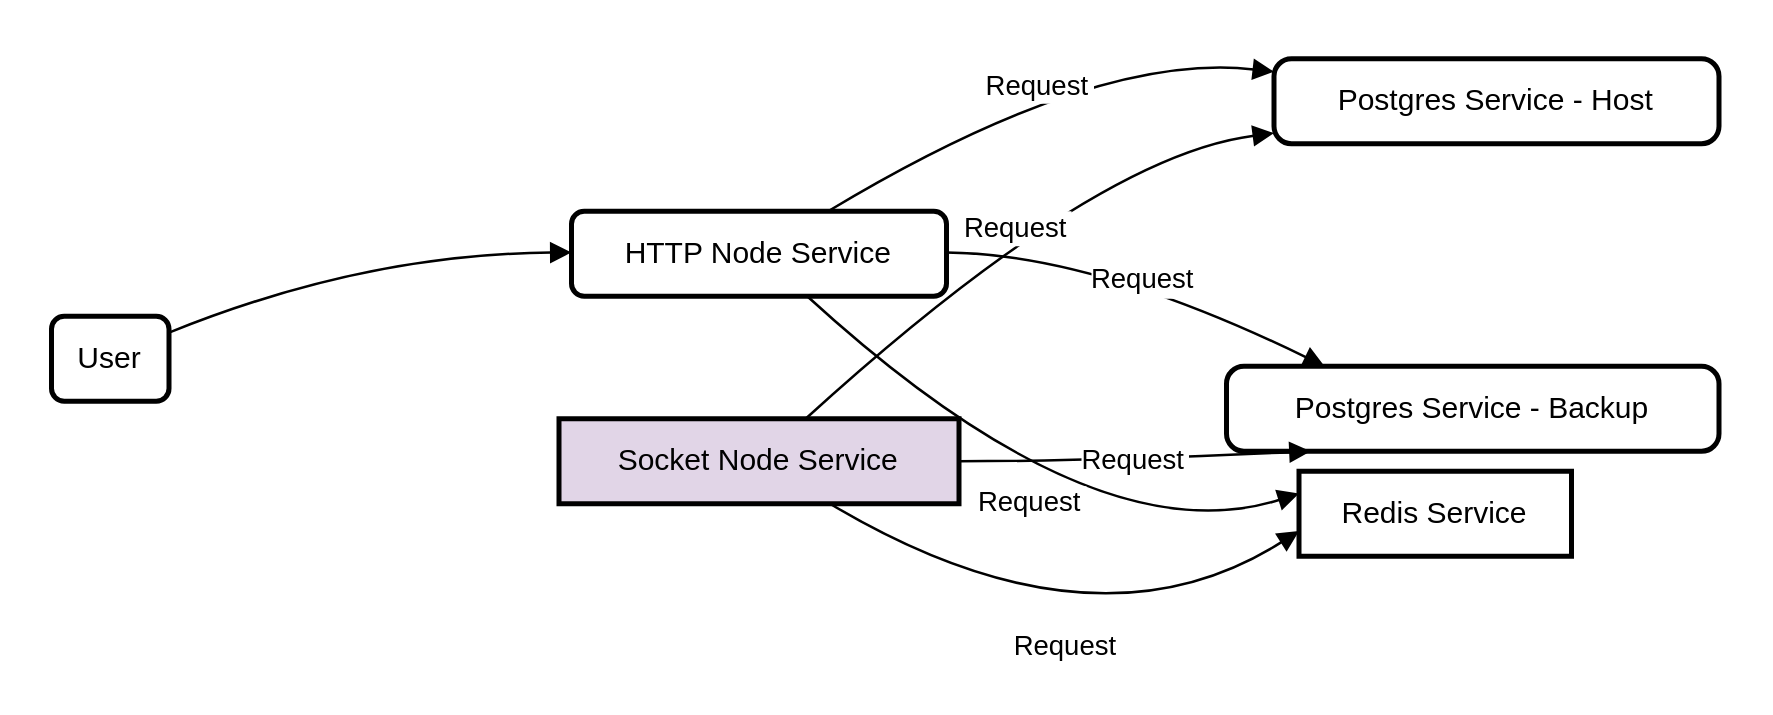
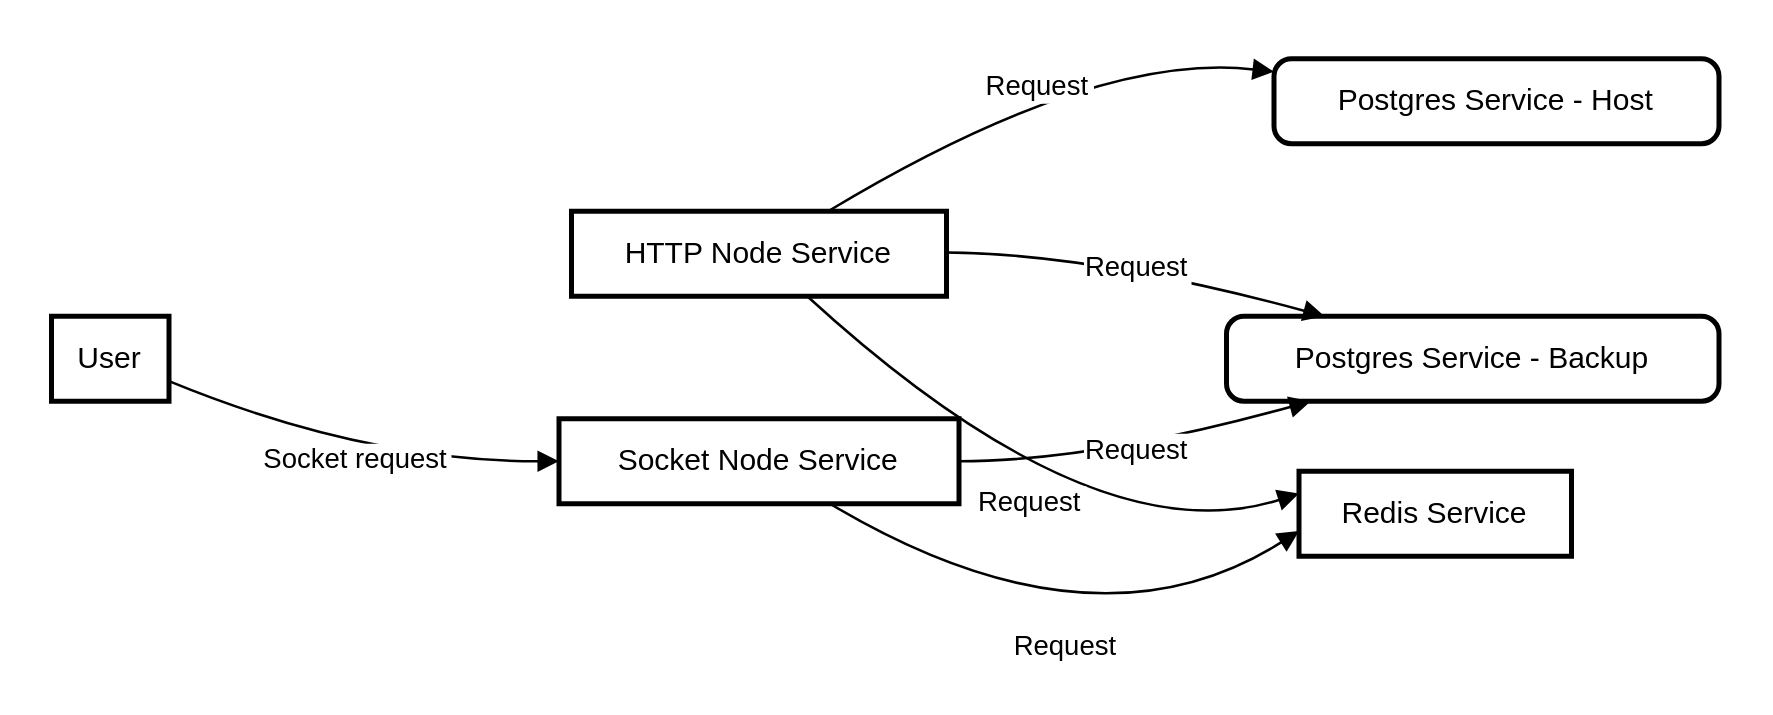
(1156, 165) -> none
(759, 254) -> (759, 254)
(356, 275) -> none
(110, 359) -> (110, 359)
(1473, 409) -> (1473, 359)
none -> (271, 418)
(759, 461) -> (759, 461)
